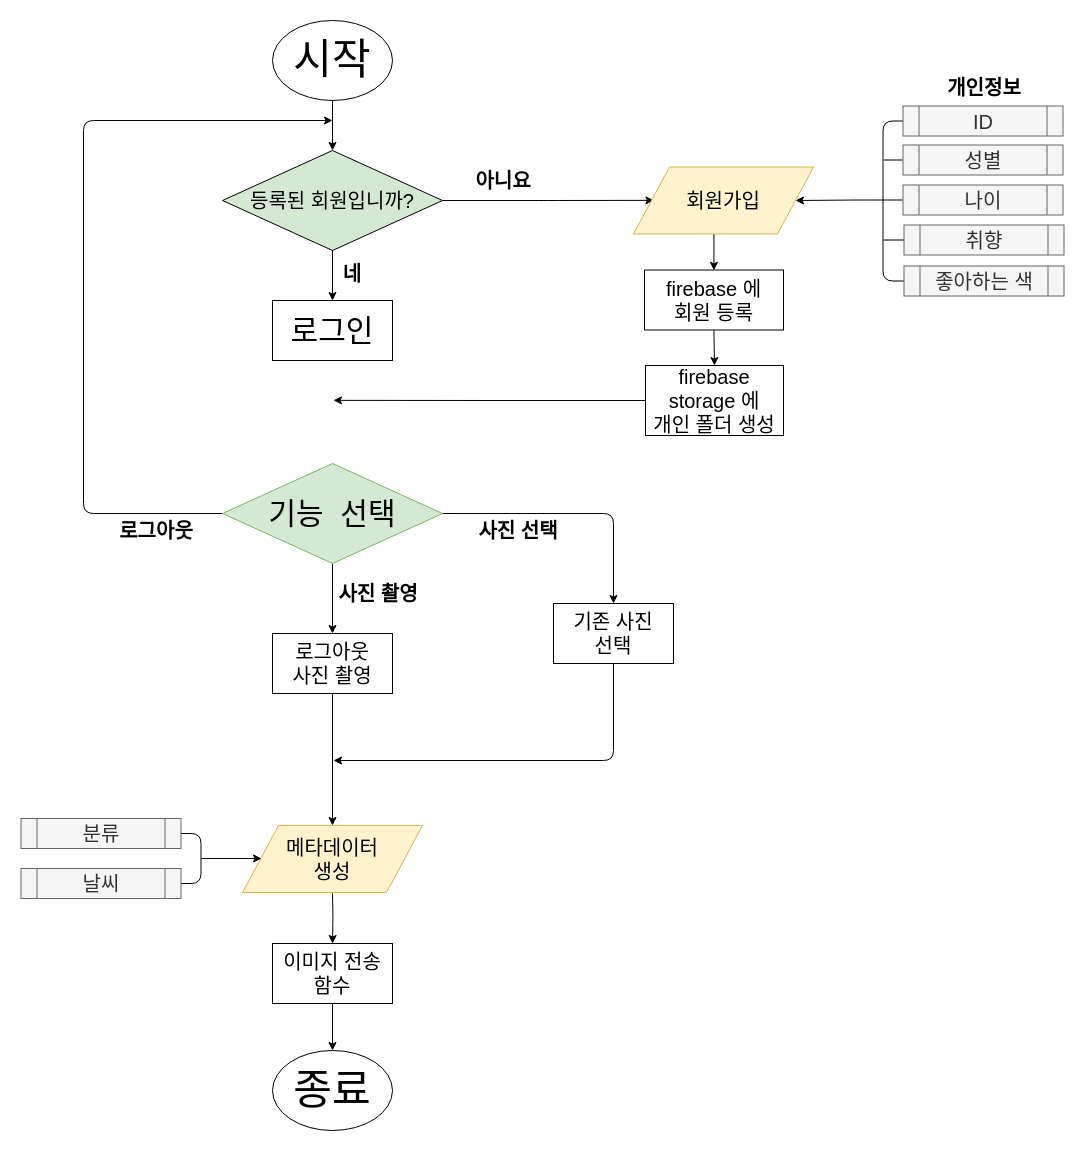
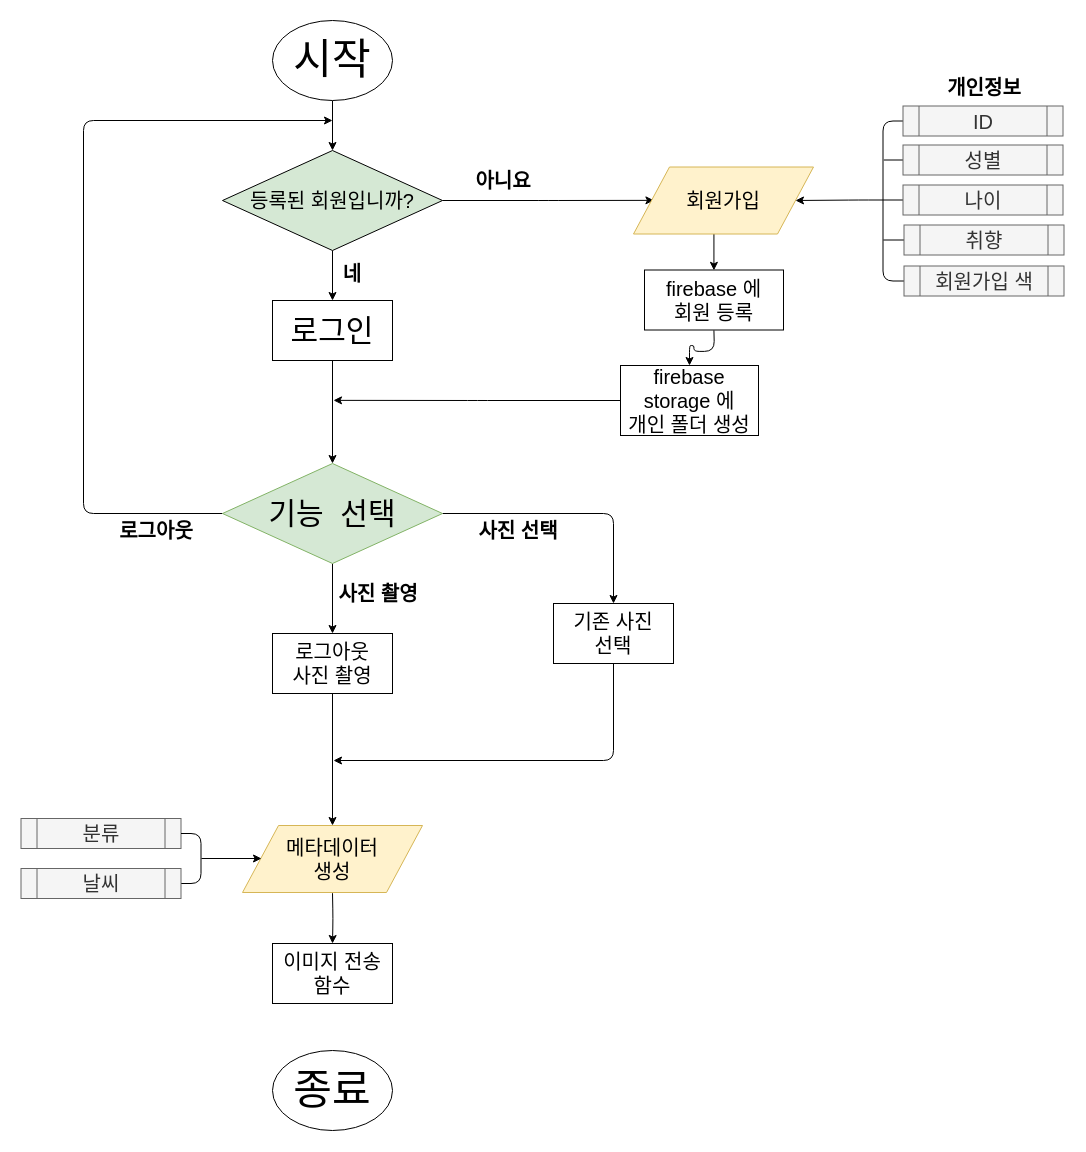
(985, 282) -> (985, 282)
(715, 401) -> (690, 401)
none -> (333, 409)
(333, 1024) -> none
